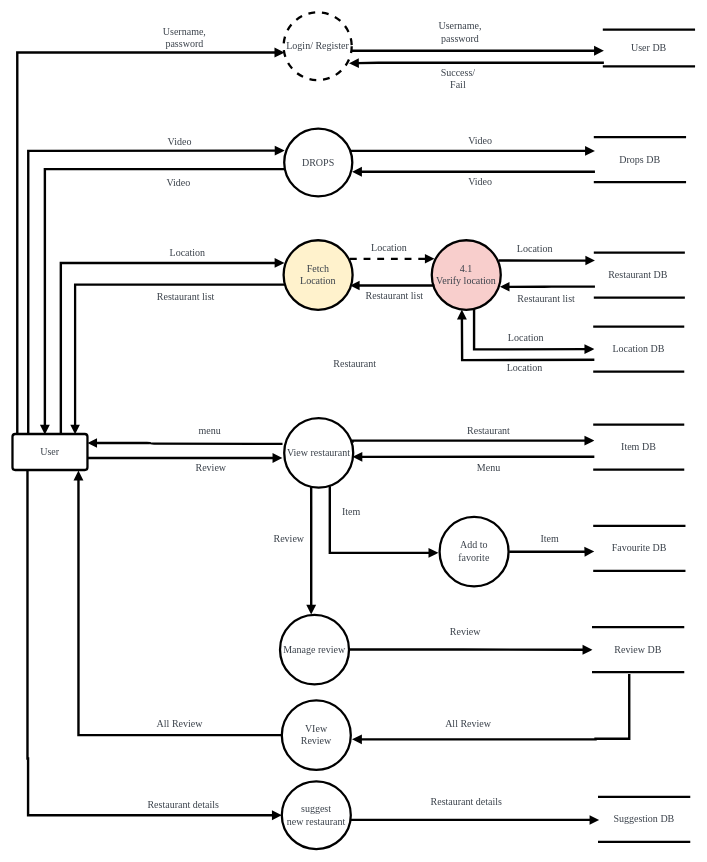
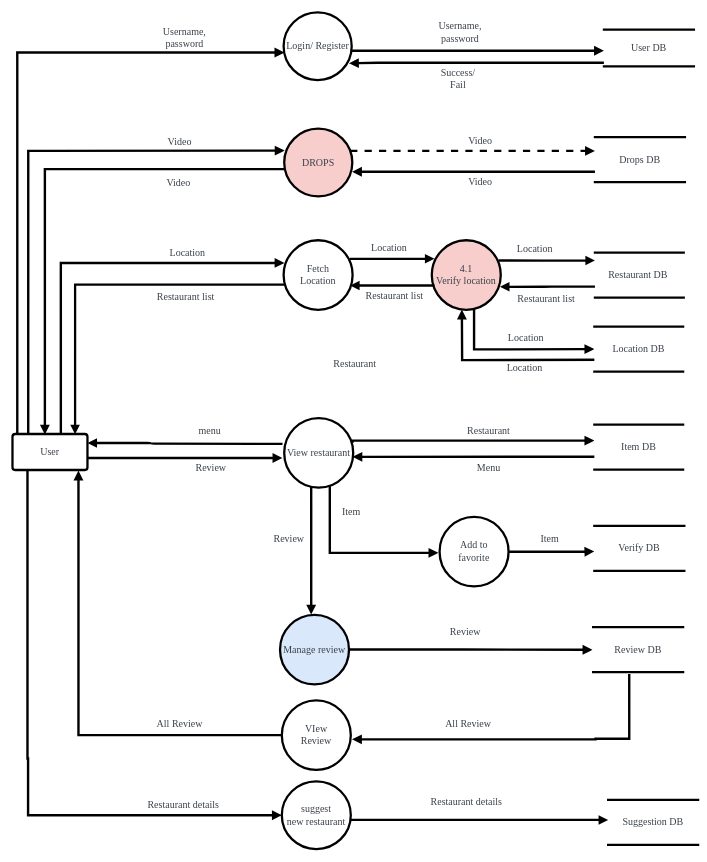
(318, 46) -> (318, 46)
(466, 151) -> (466, 151)
(318, 163) -> (318, 163)
(387, 259) -> (387, 259)
(318, 275) -> (318, 275)
(639, 549) -> (639, 549)
(314, 650) -> (314, 650)
(644, 820) -> (653, 823)
